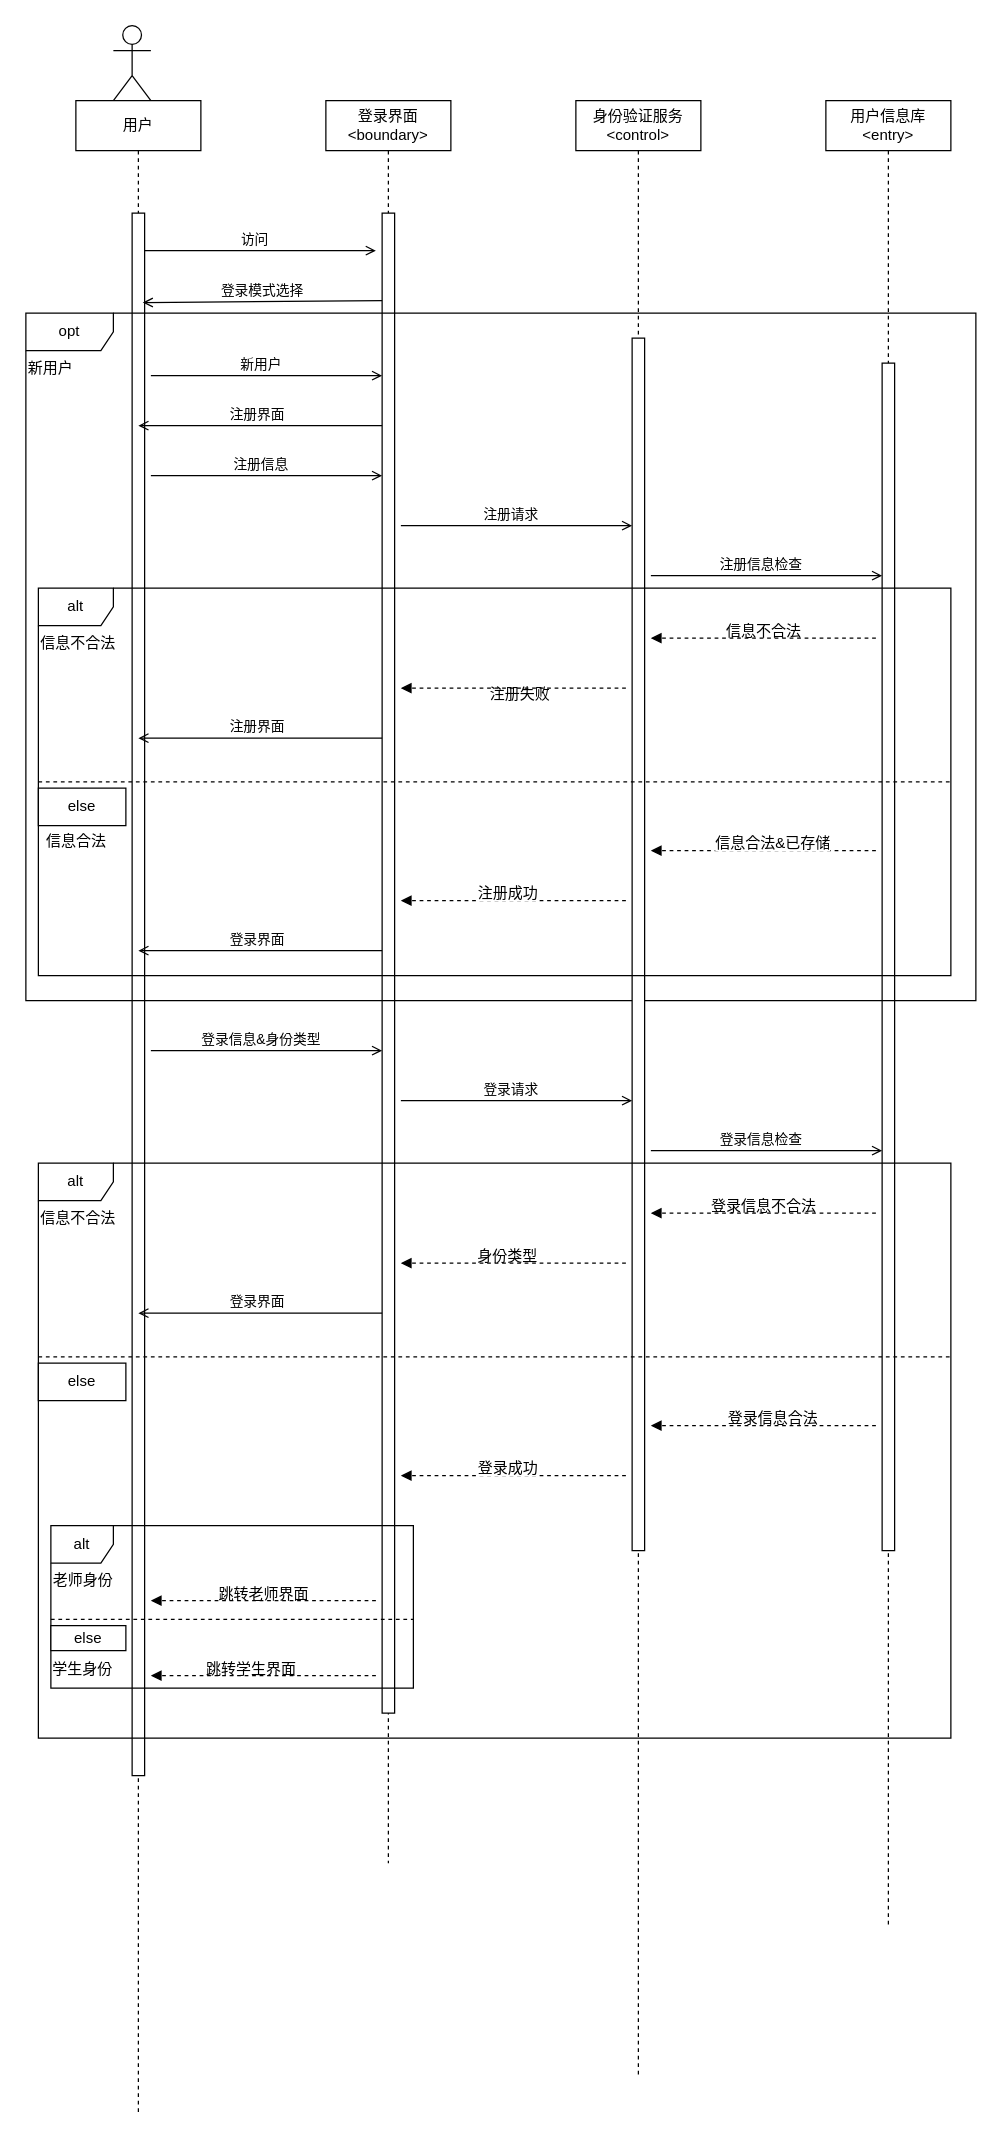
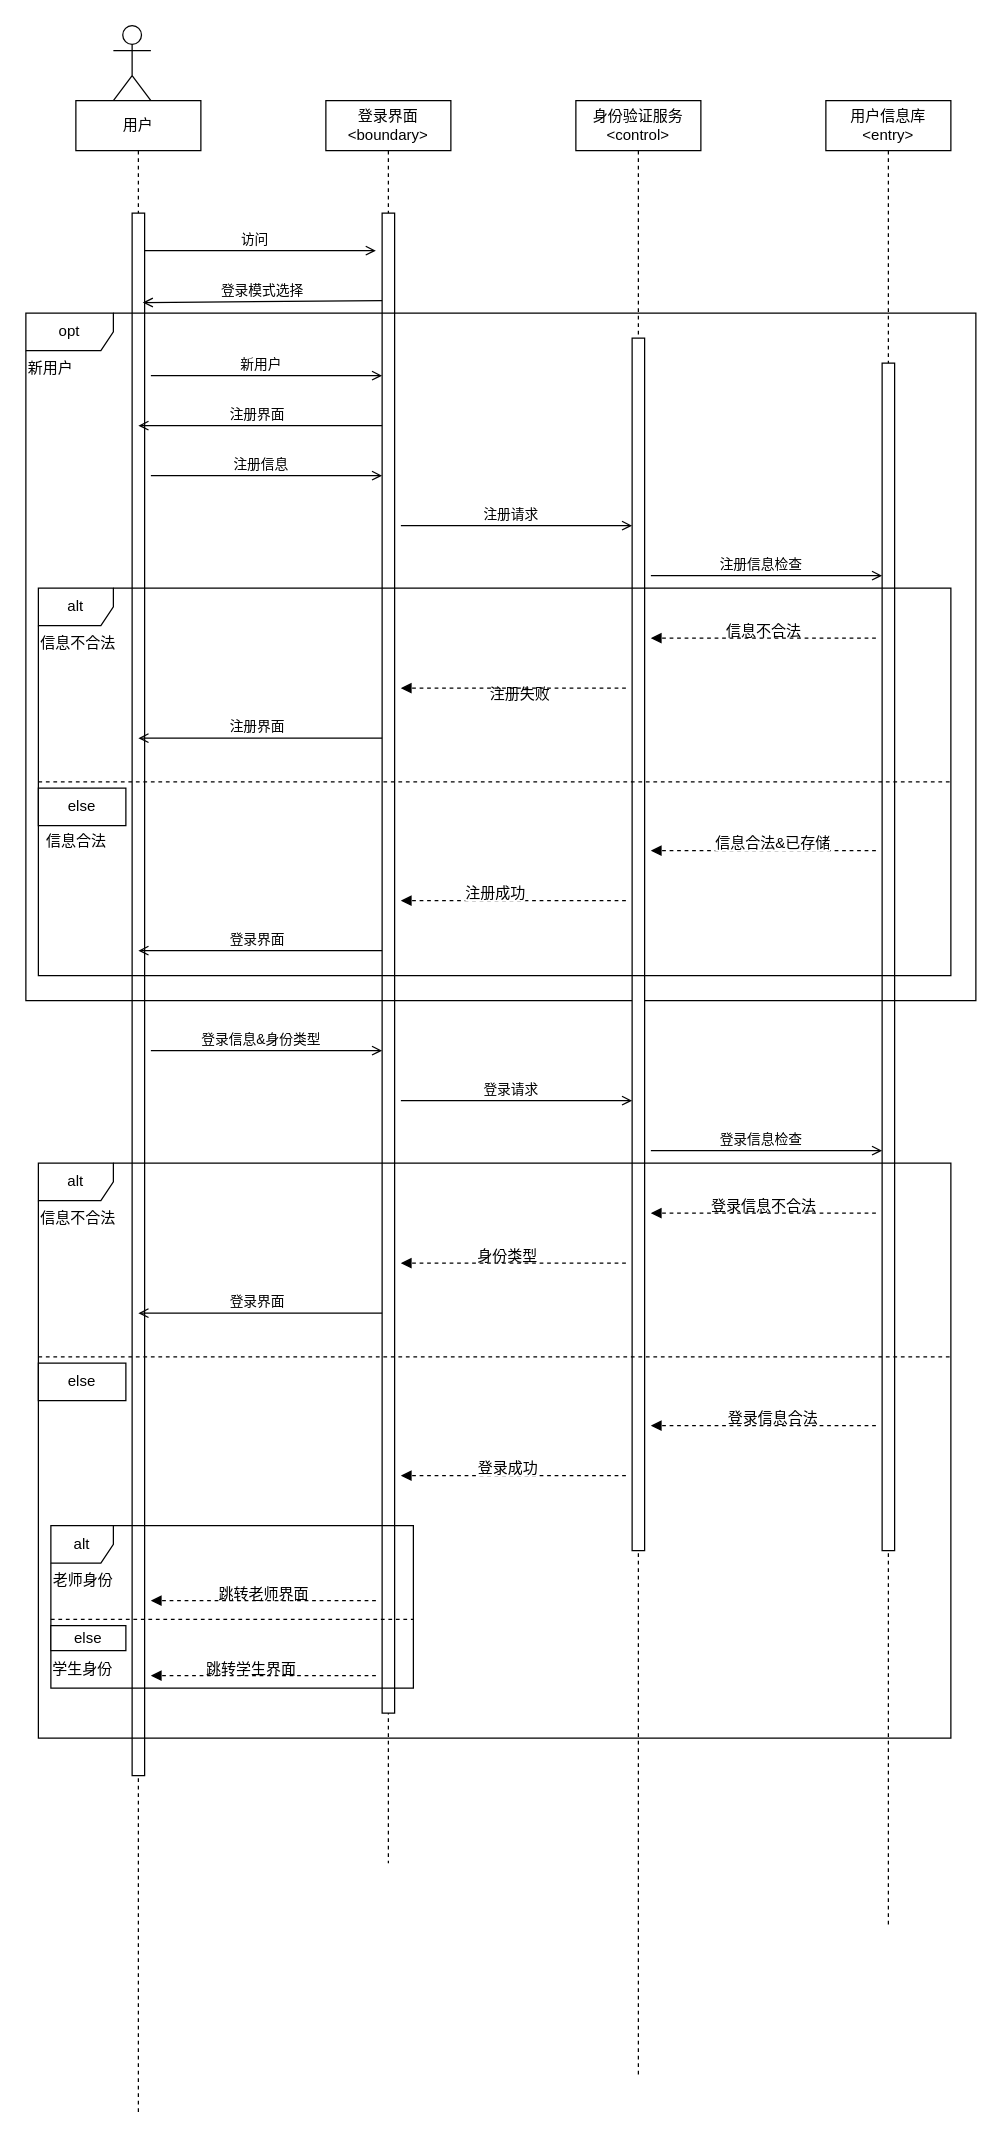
(526, 901) -> (513, 901)
